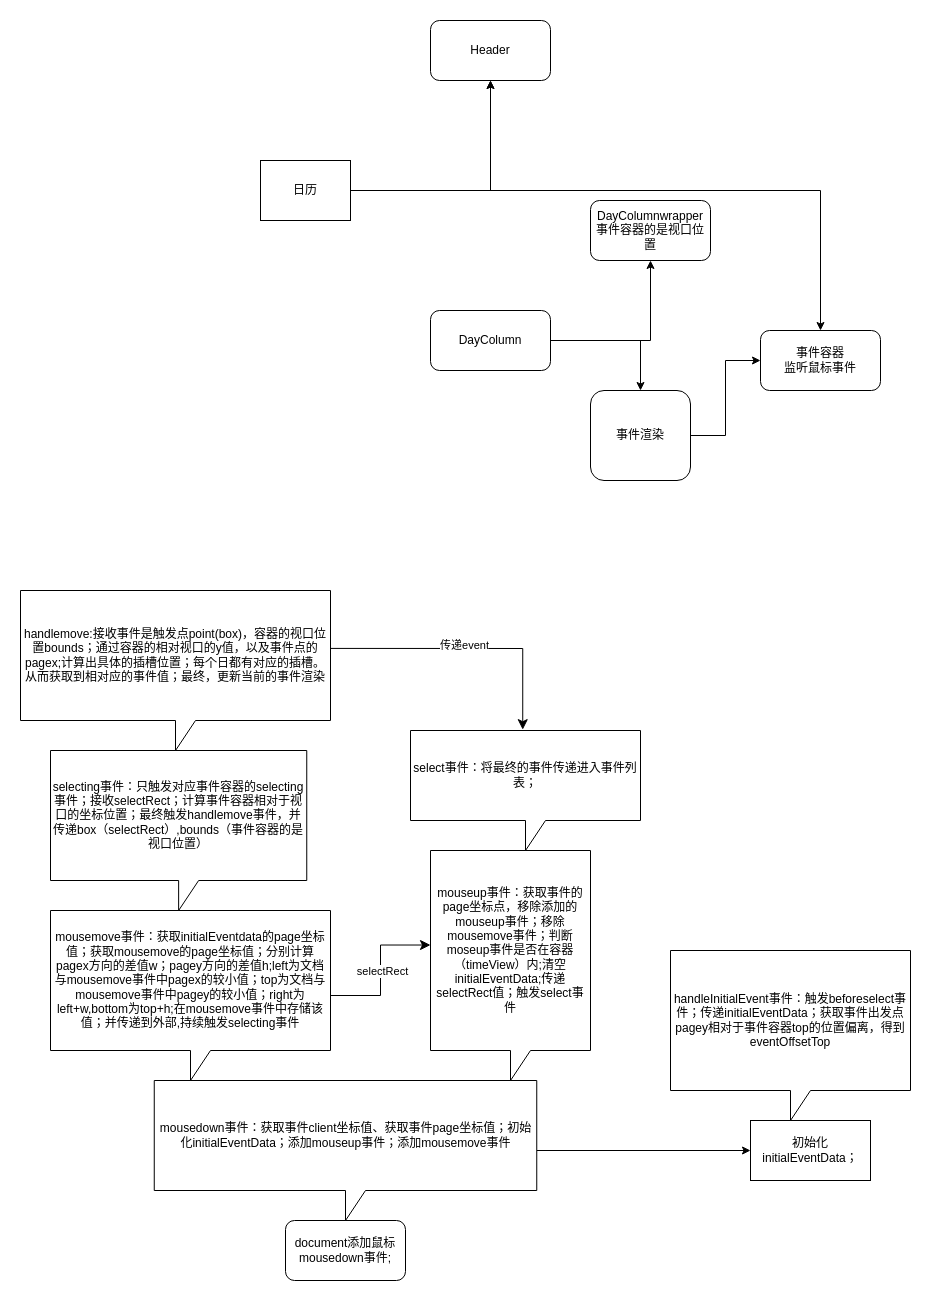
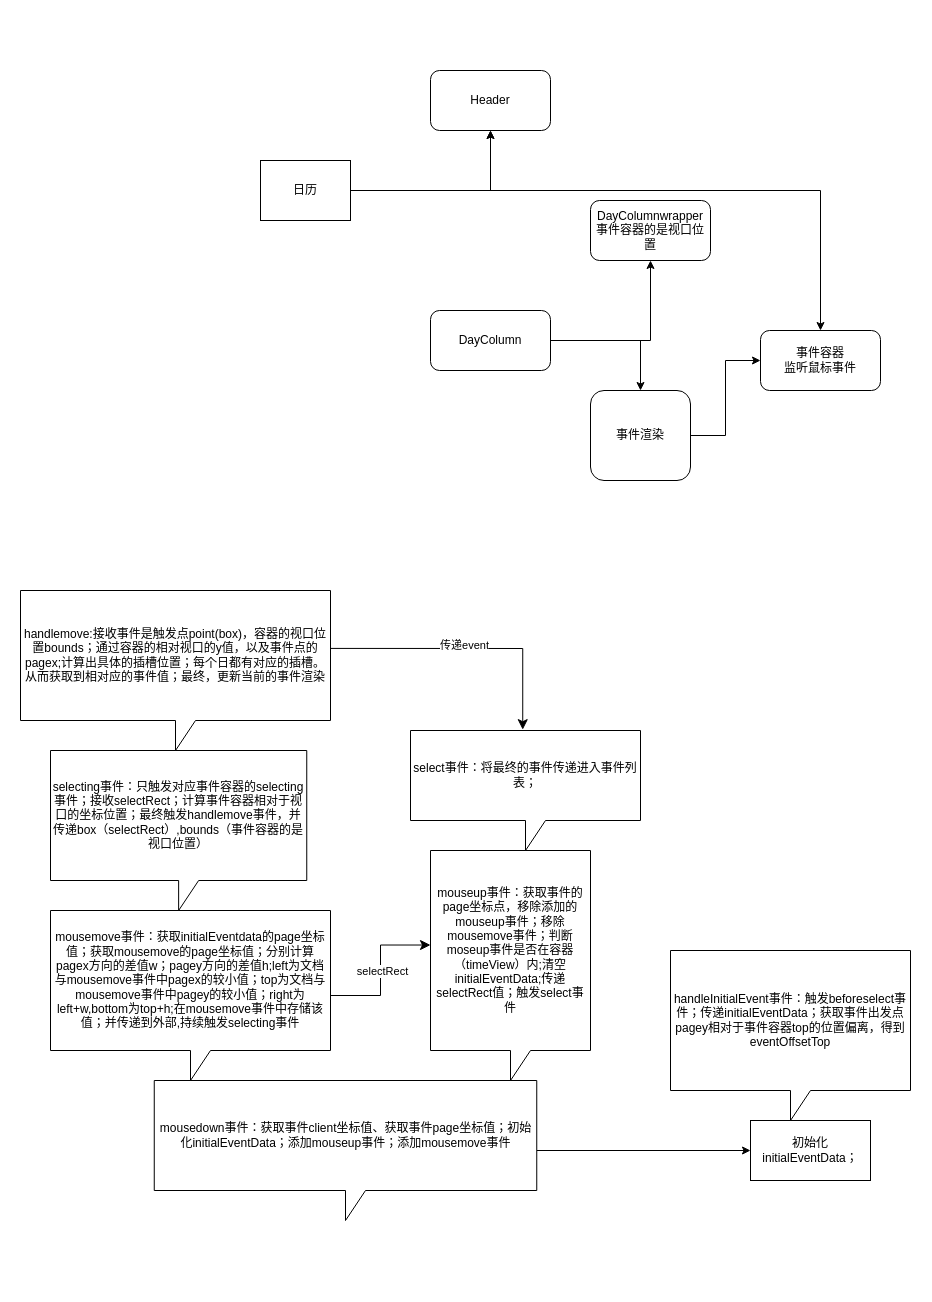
(491, 51) -> (491, 101)
(346, 1251) -> none
